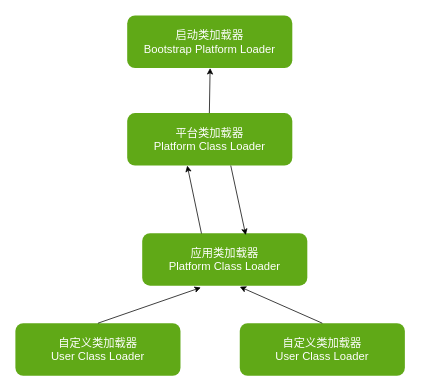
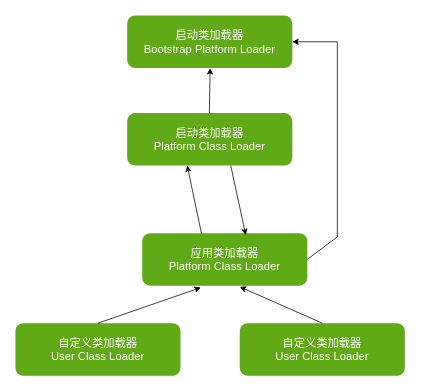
none -> (337, 138)
(210, 139) -> (210, 139)
